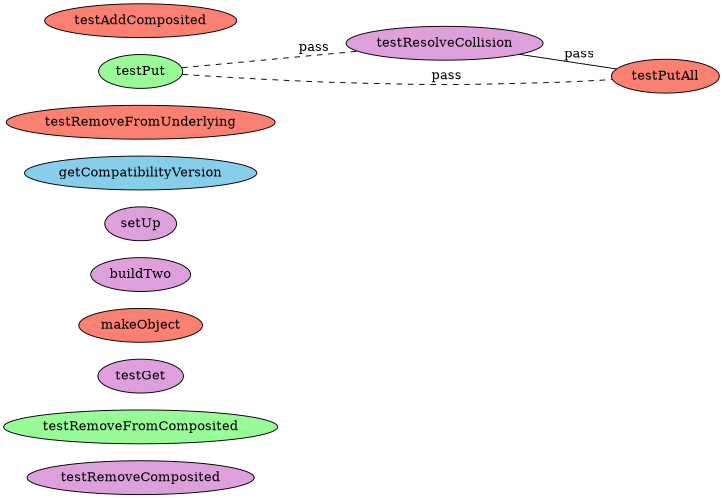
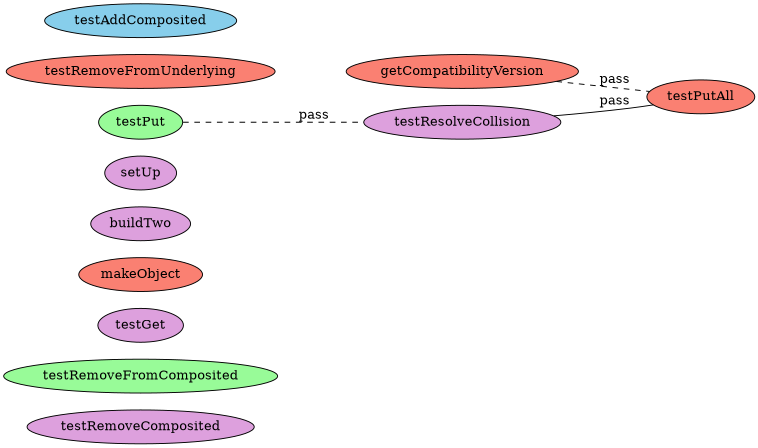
(141, 21) -> (141, 21)
(397, 84) -> (603, 86)
(141, 173) -> (462, 71)
